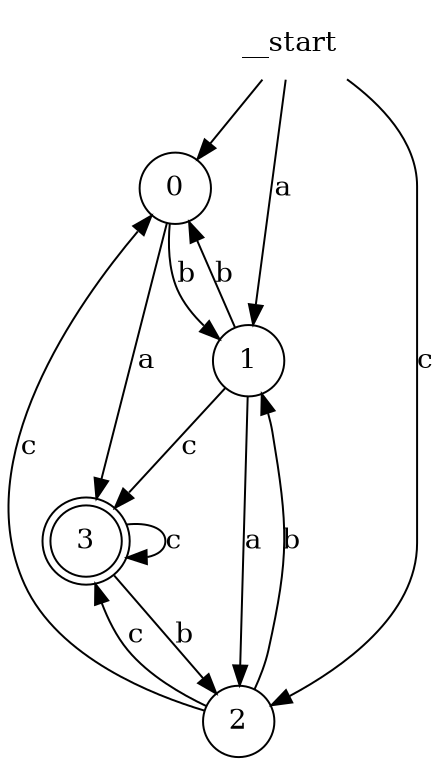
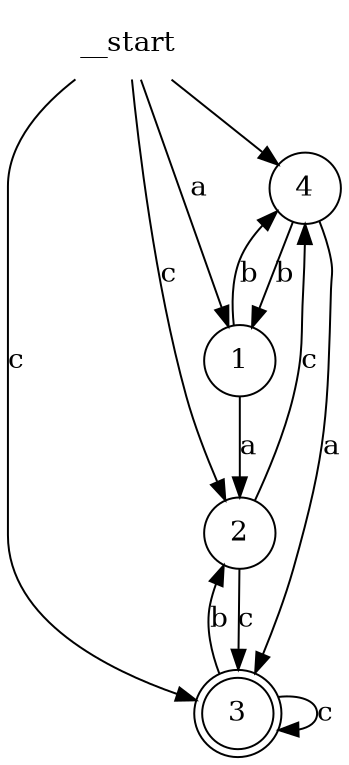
(175, 188) -> (305, 188)
(177, 440) -> (8, 419)
(284, 552) -> none
